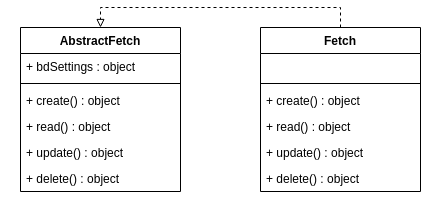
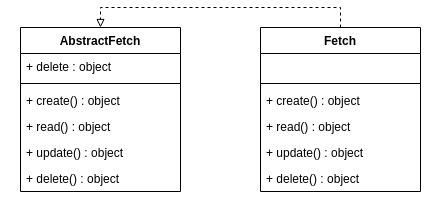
(89, 67) -> (75, 67)
